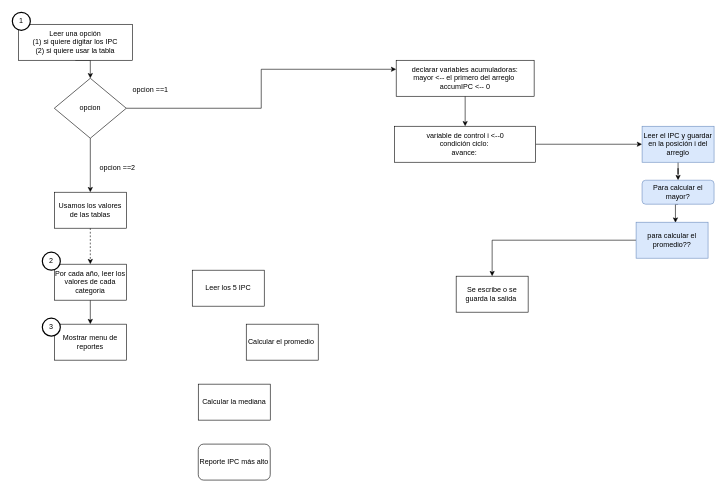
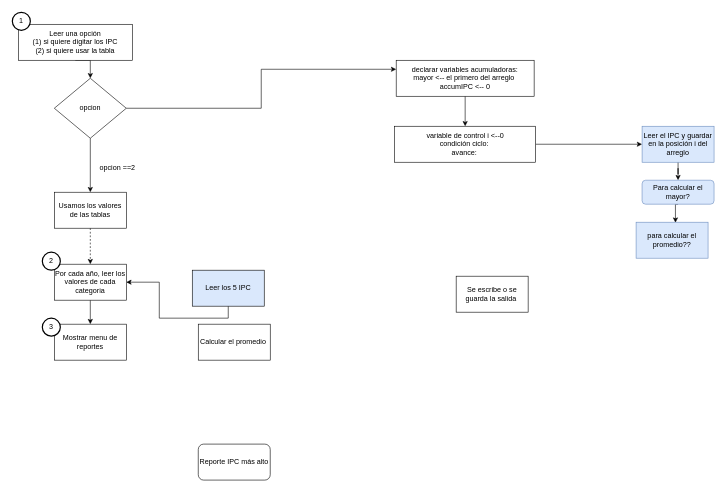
(150, 90) -> none
(492, 240) -> none
(228, 288) -> (228, 288)
none -> (159, 318)
(282, 342) -> (234, 342)
(234, 402) -> none
